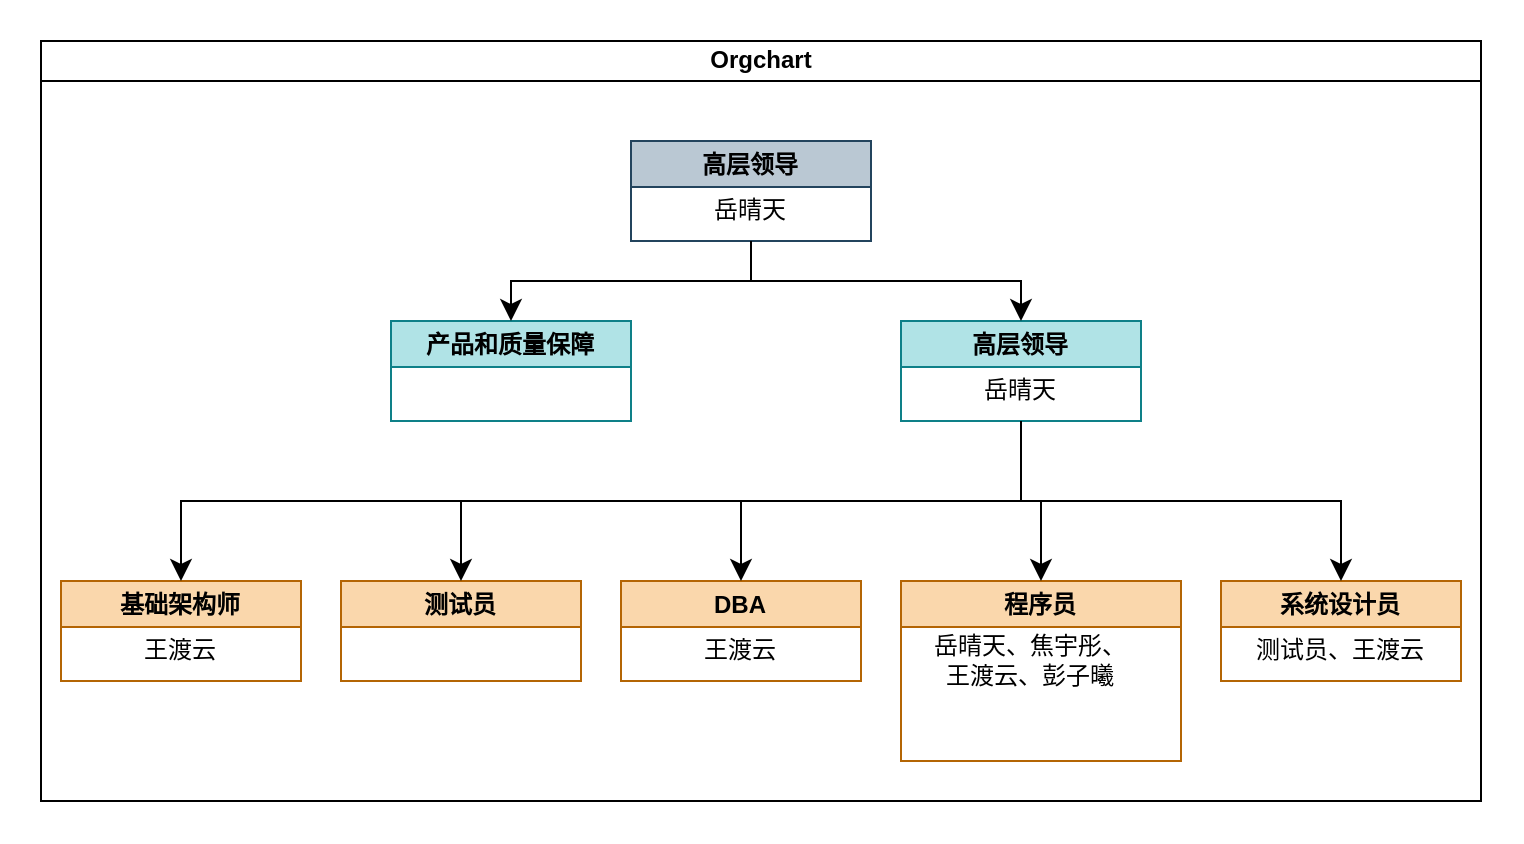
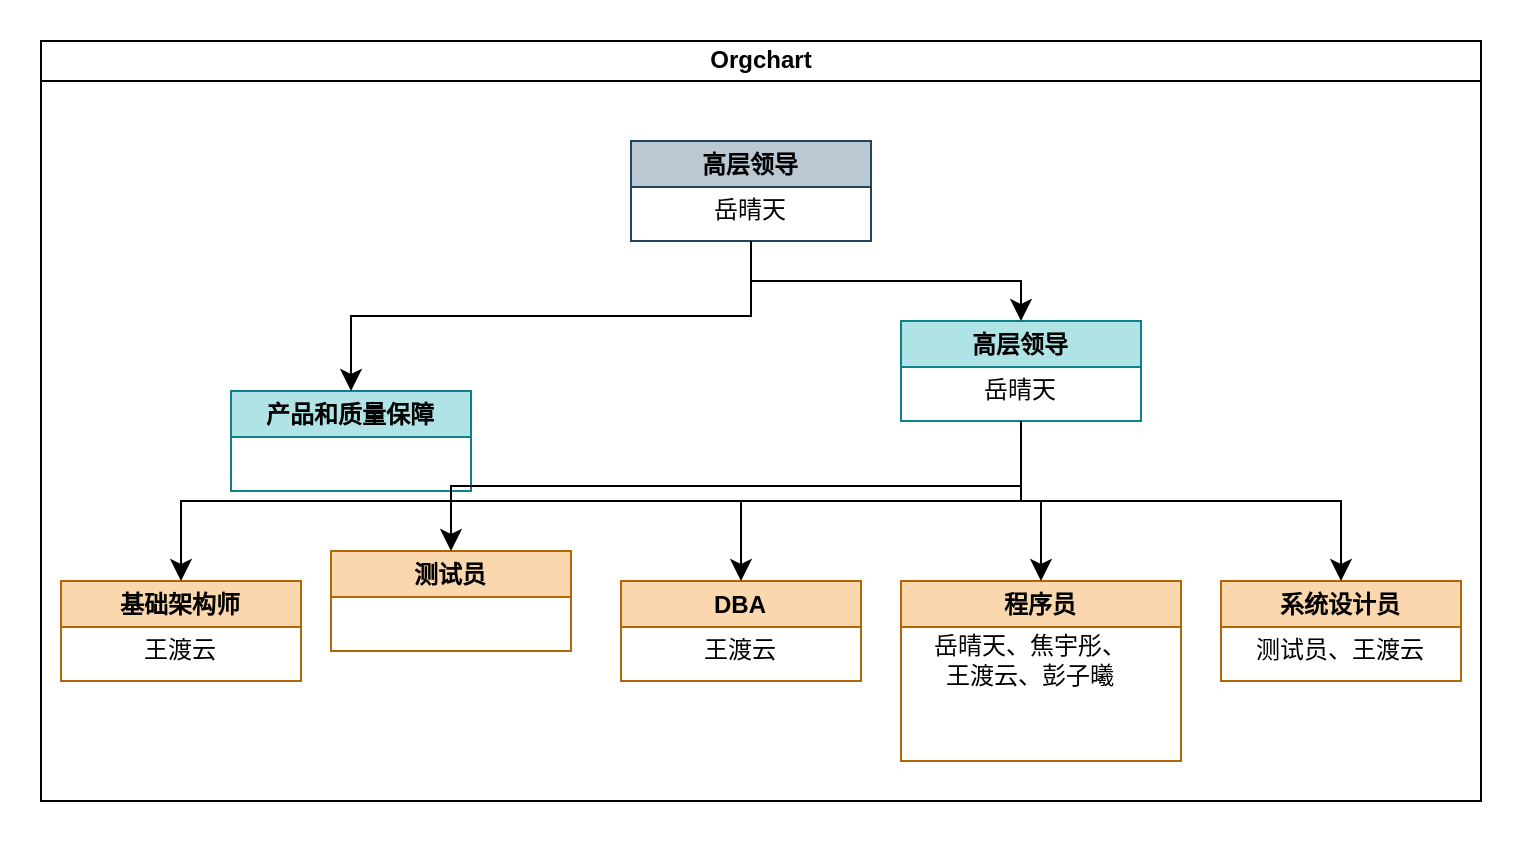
(511, 371) -> (351, 441)
(461, 631) -> (451, 601)
